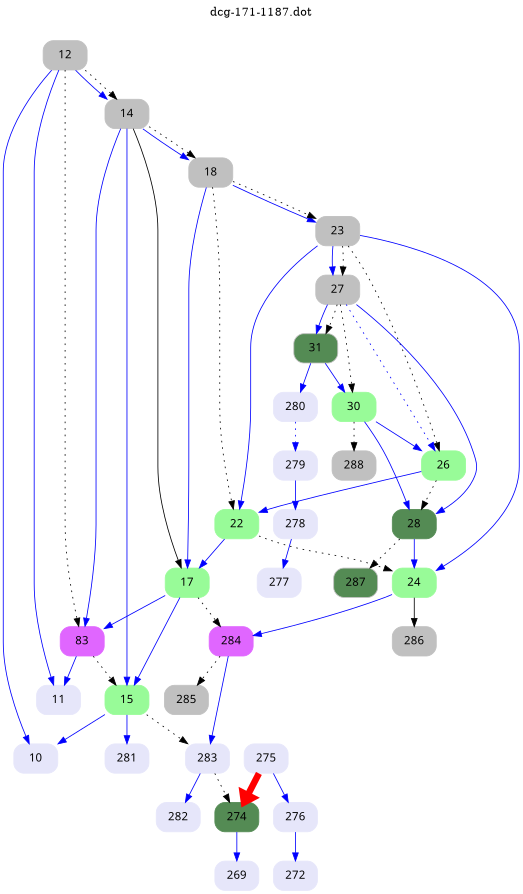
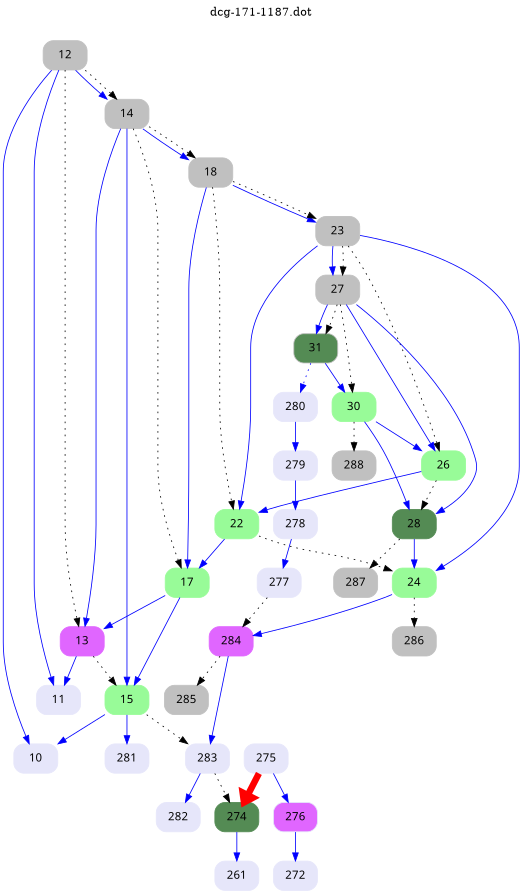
(158, 344) -> (158, 344)
(307, 374) -> (307, 374)
(388, 374) -> (388, 374)
(295, 432) -> (295, 432)
(356, 583) -> (356, 583)
(414, 608) -> (414, 608)
(207, 609) -> (258, 609)
(82, 641) -> (82, 641)
(295, 817) -> (295, 817)
(237, 876) -> (237, 876)
